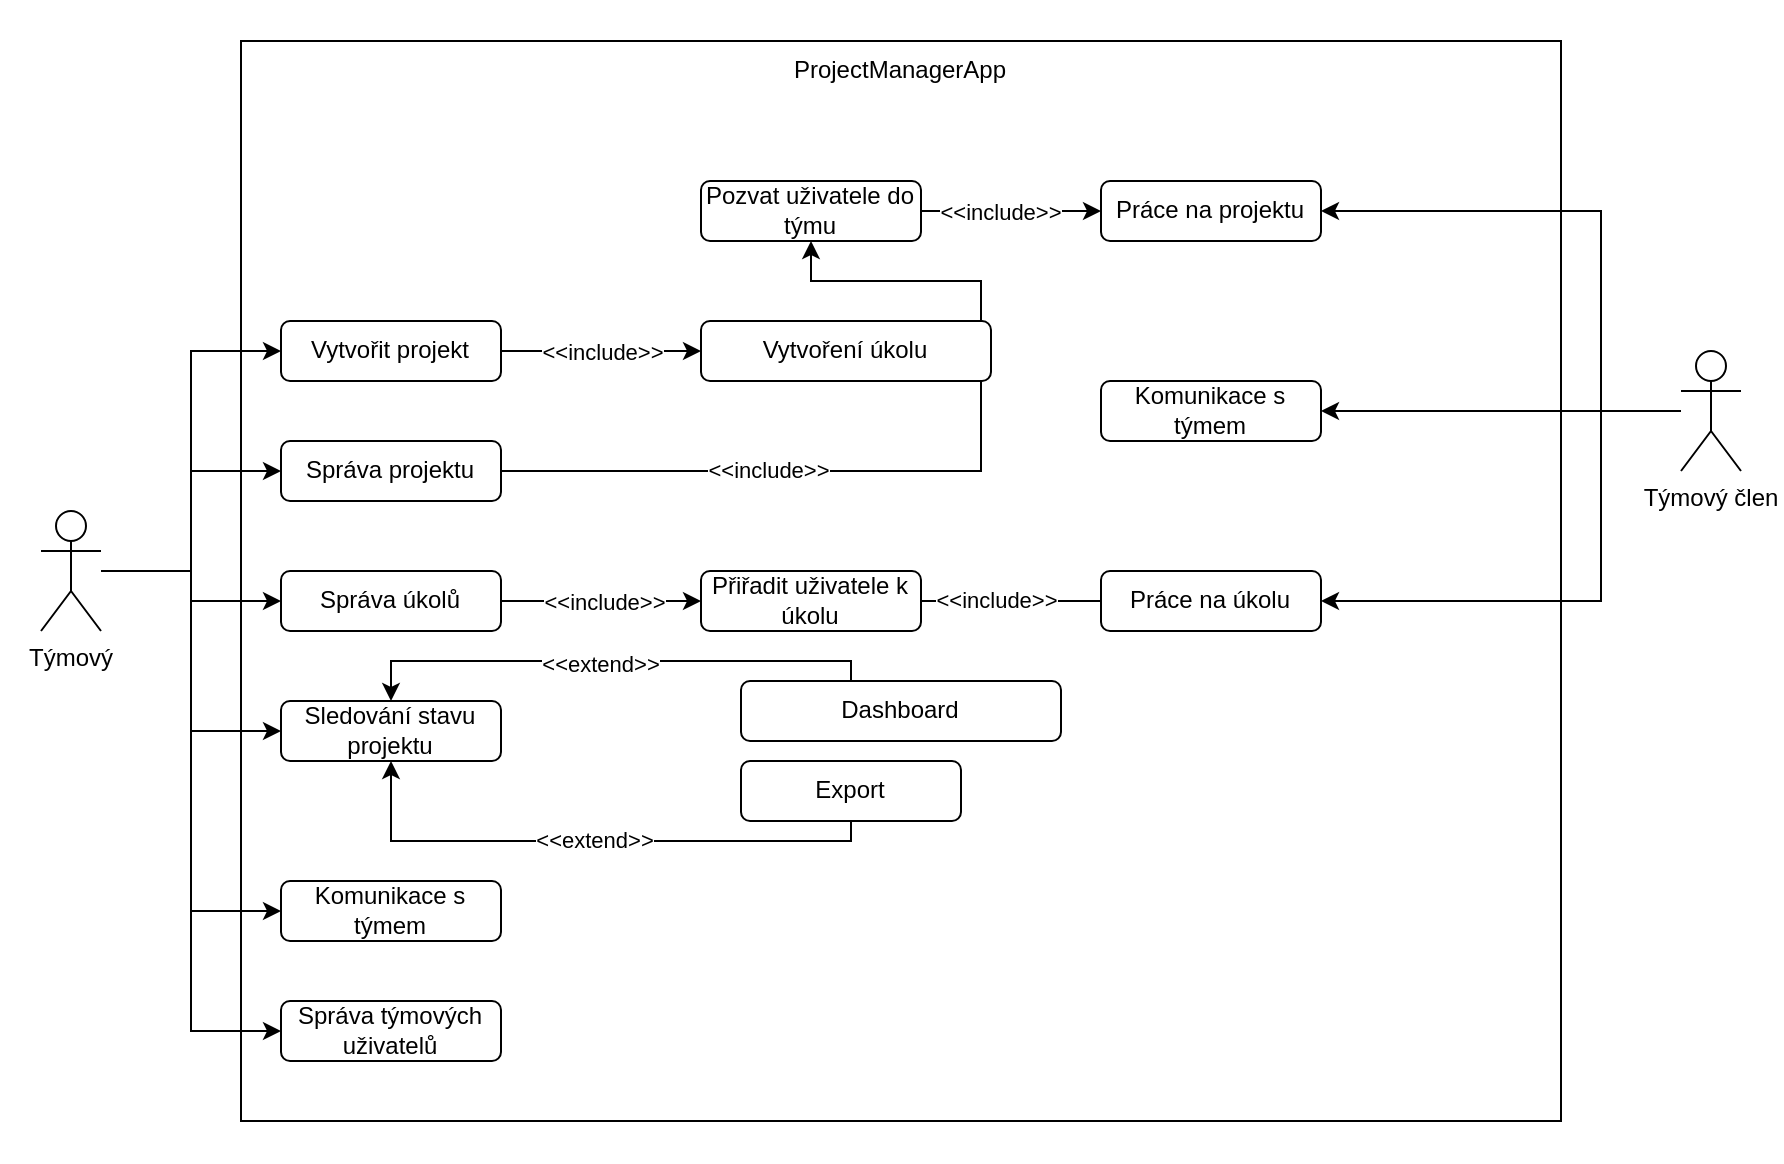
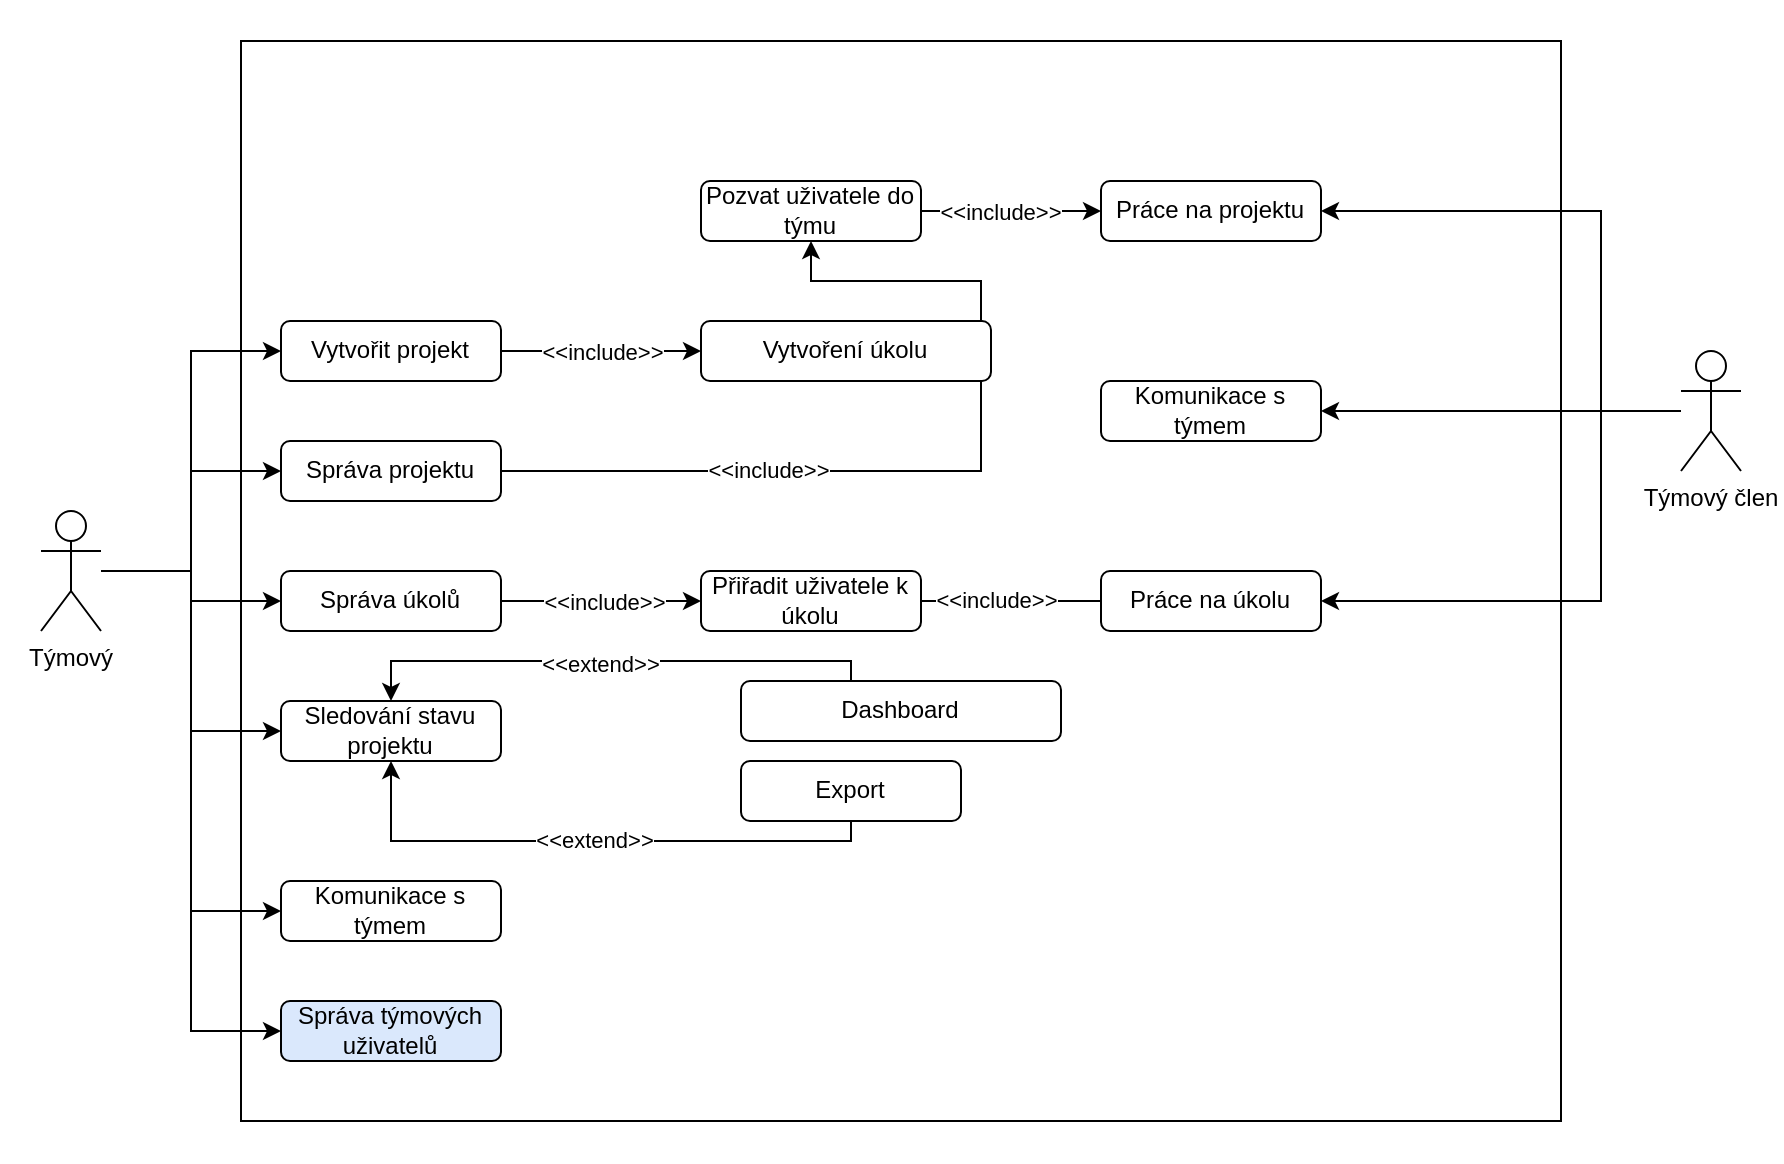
(901, 71) -> none
(391, 1031) -> (391, 1031)
